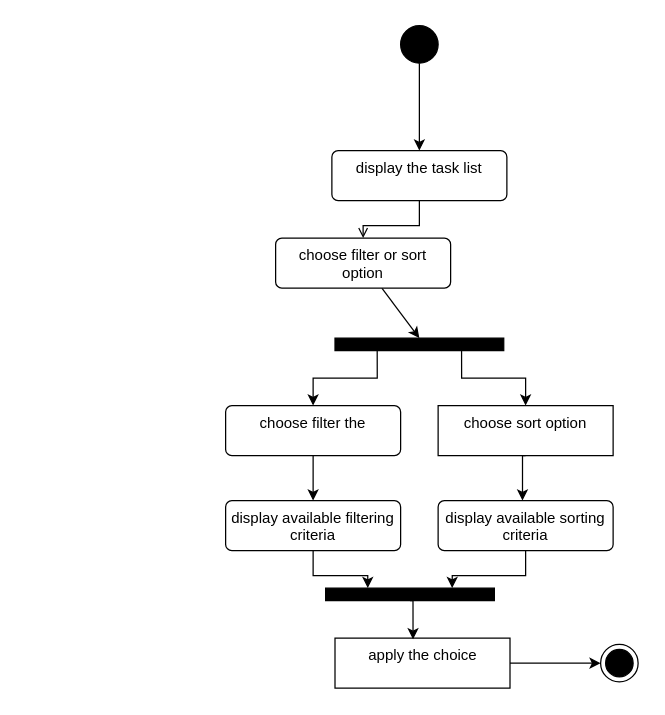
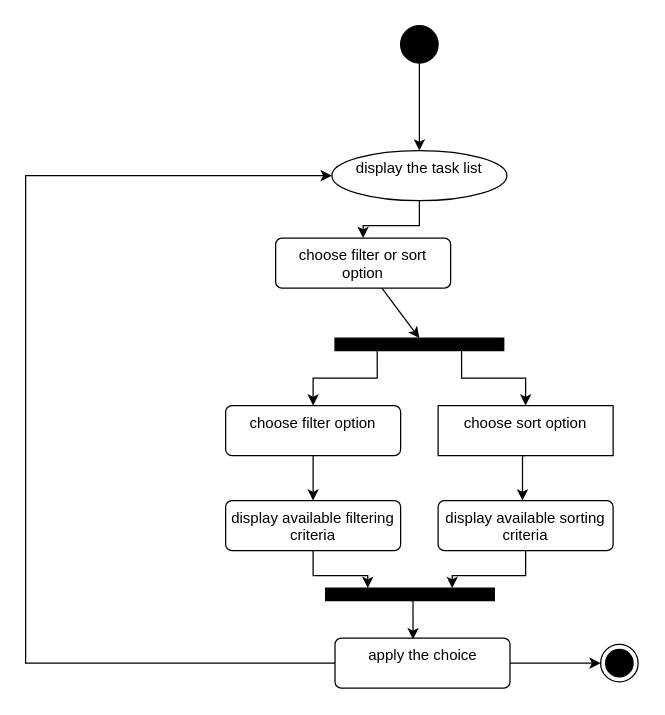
(419, 176) -> (419, 176)
(363, 227) -> (364, 226)
(313, 423) -> (313, 423)
none -> (26, 425)
(423, 663) -> (423, 663)
